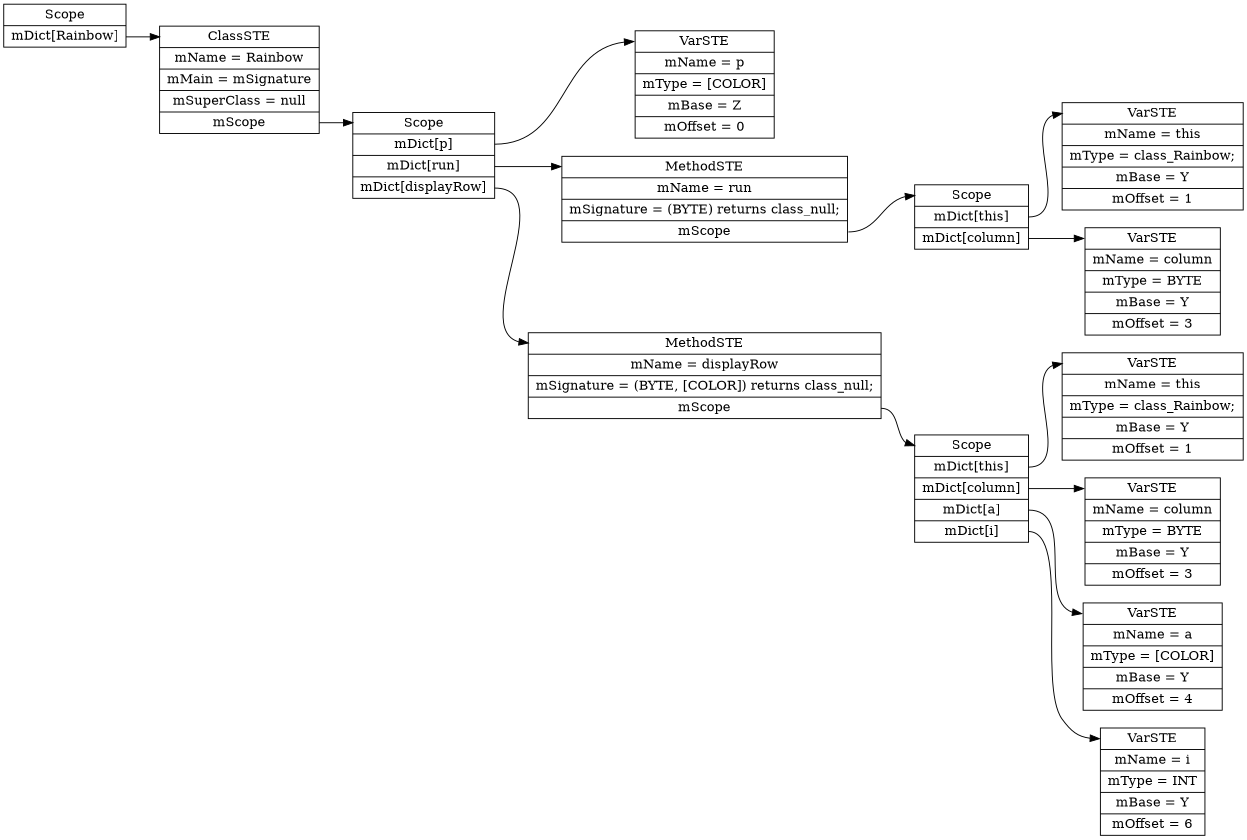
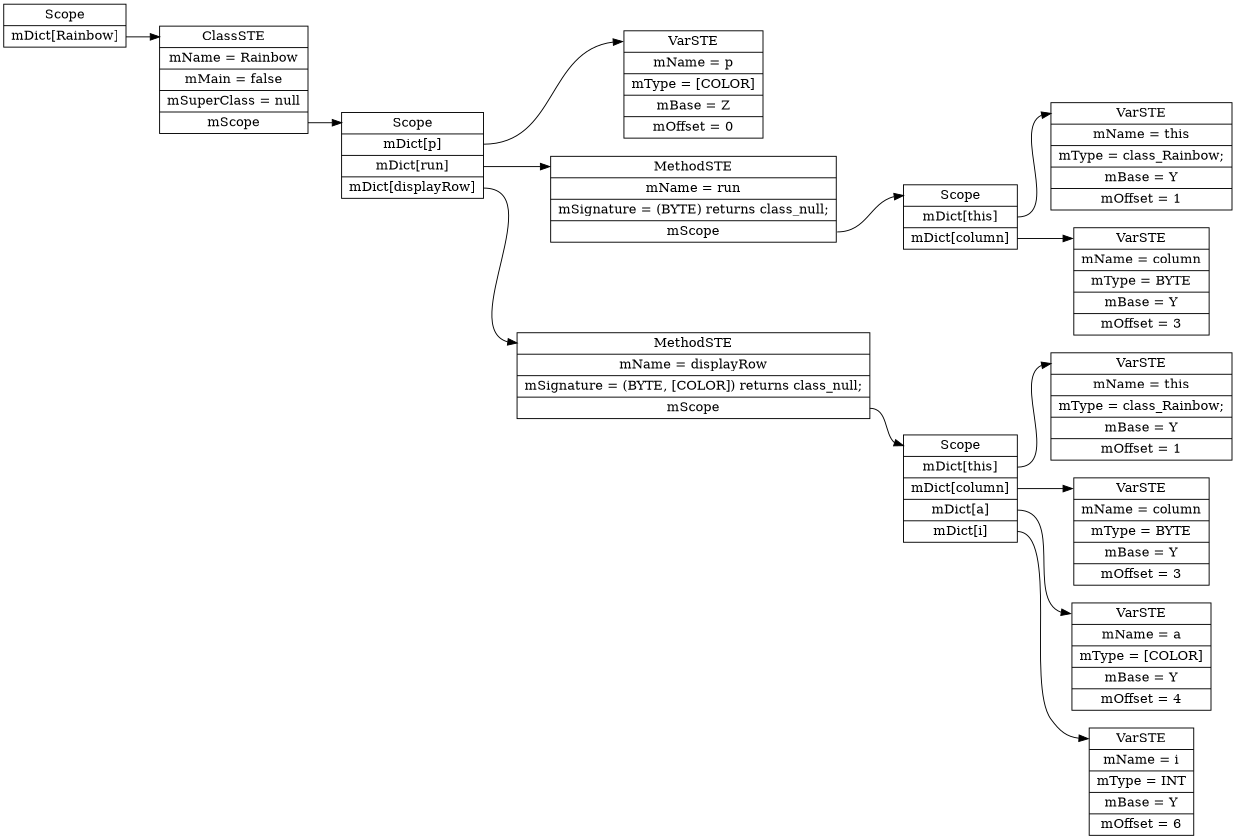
(239, 79) -> (234, 79)
